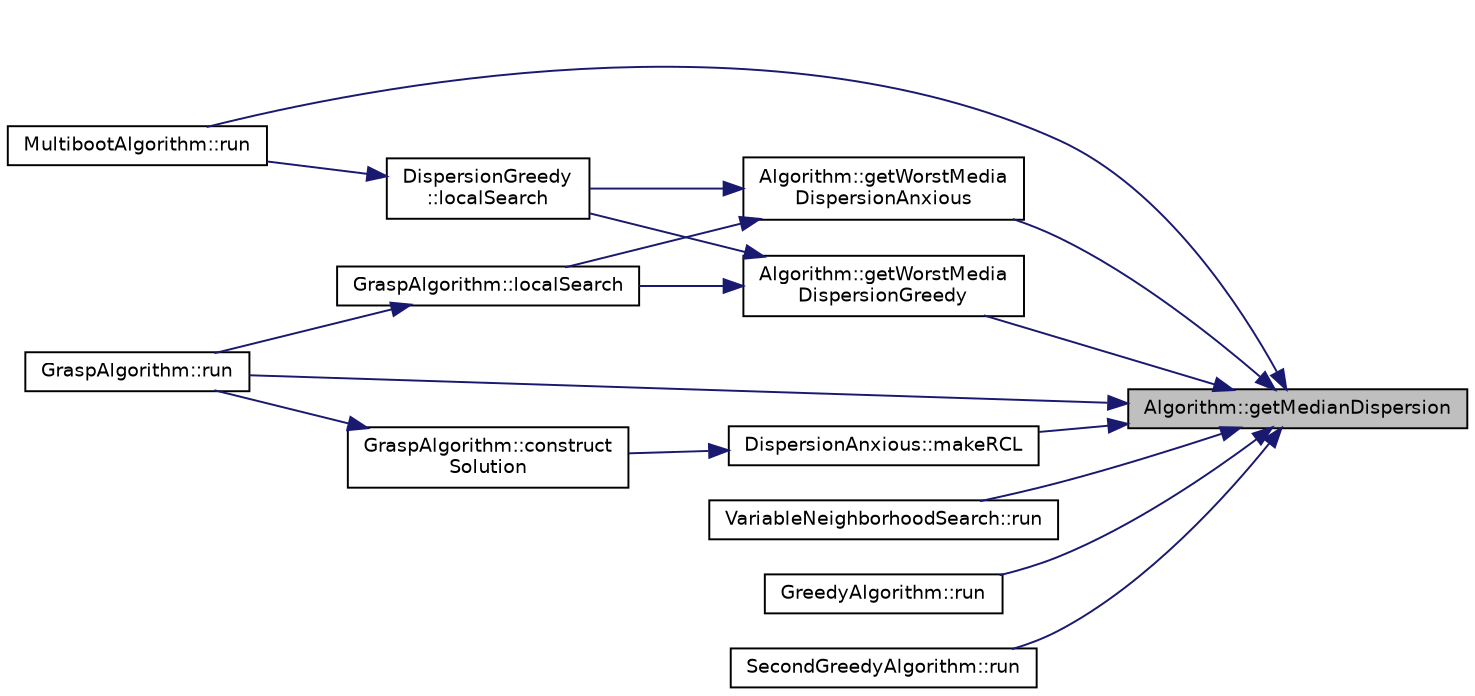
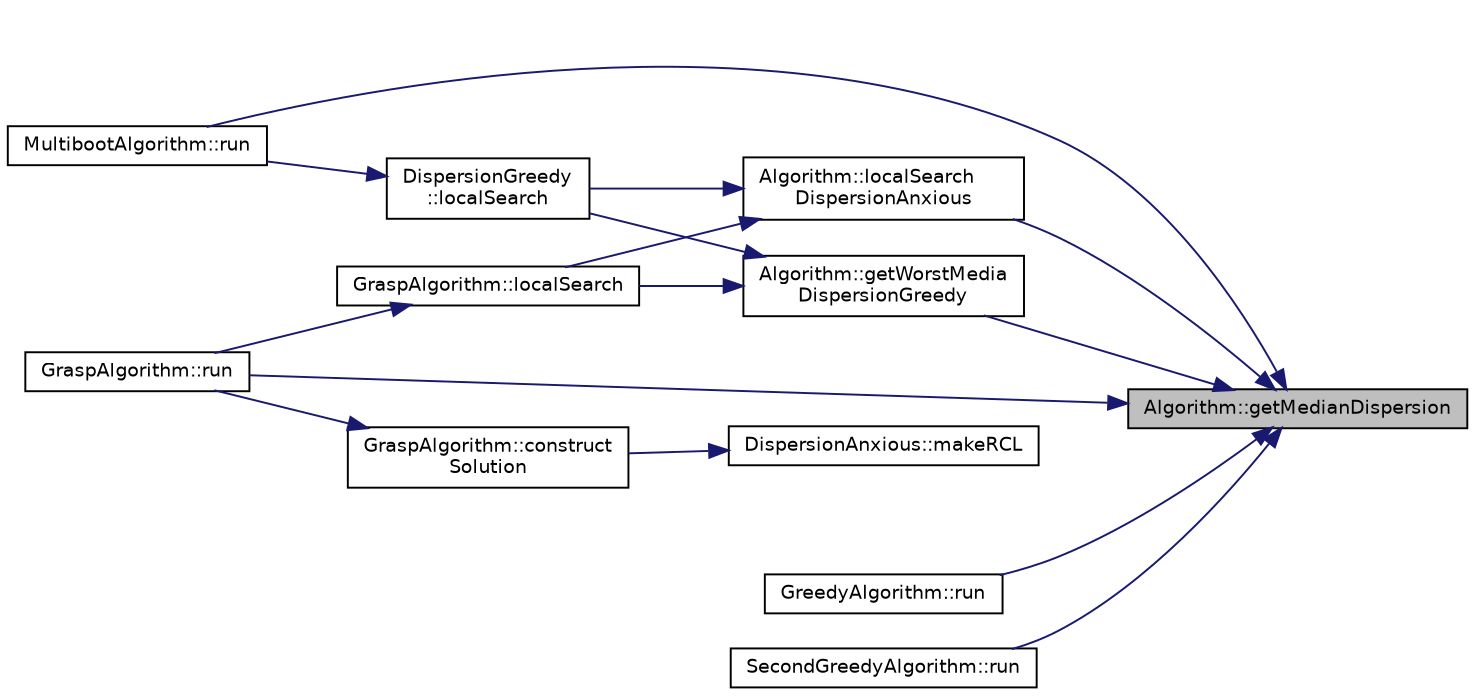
(884, 189) -> (884, 189)
(1074, 429) -> none
(884, 520) -> none
